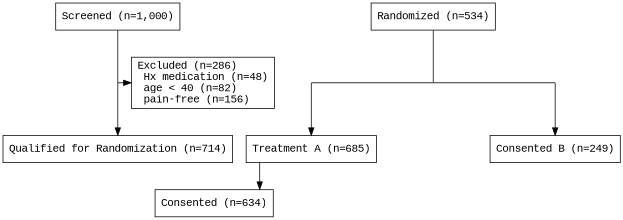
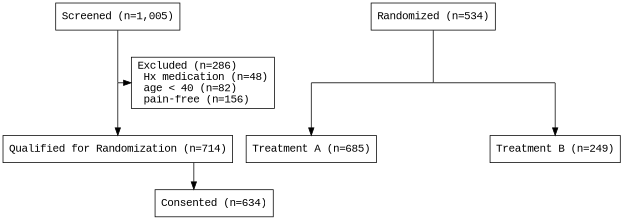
(118, 17) -> (118, 17)
(555, 149) -> (555, 149)
(260, 172) -> (194, 172)
